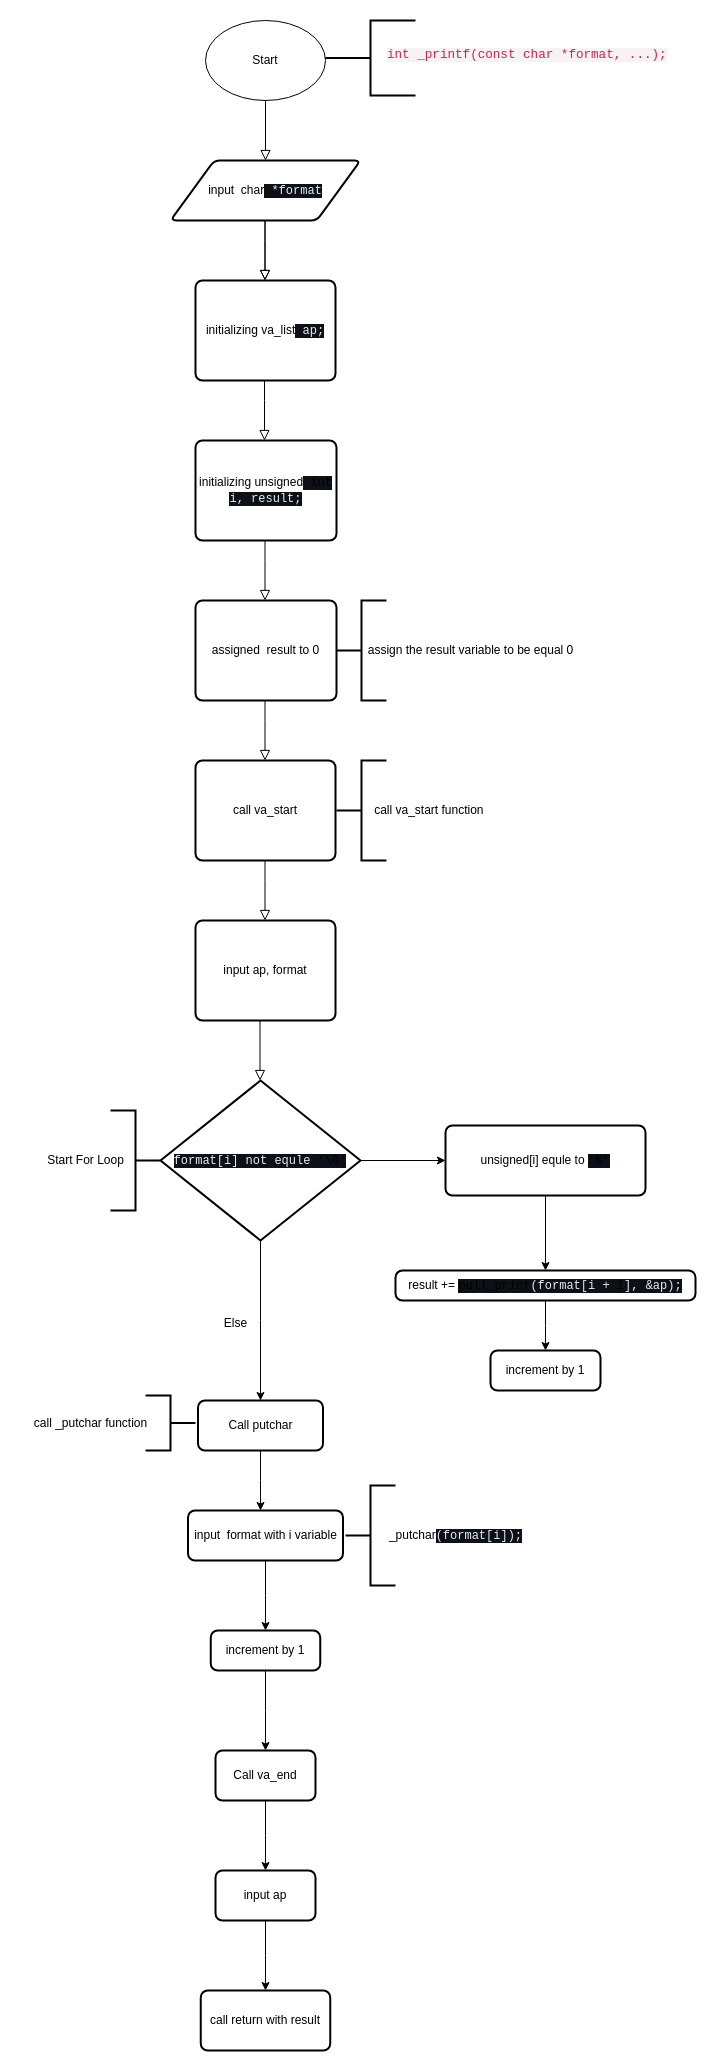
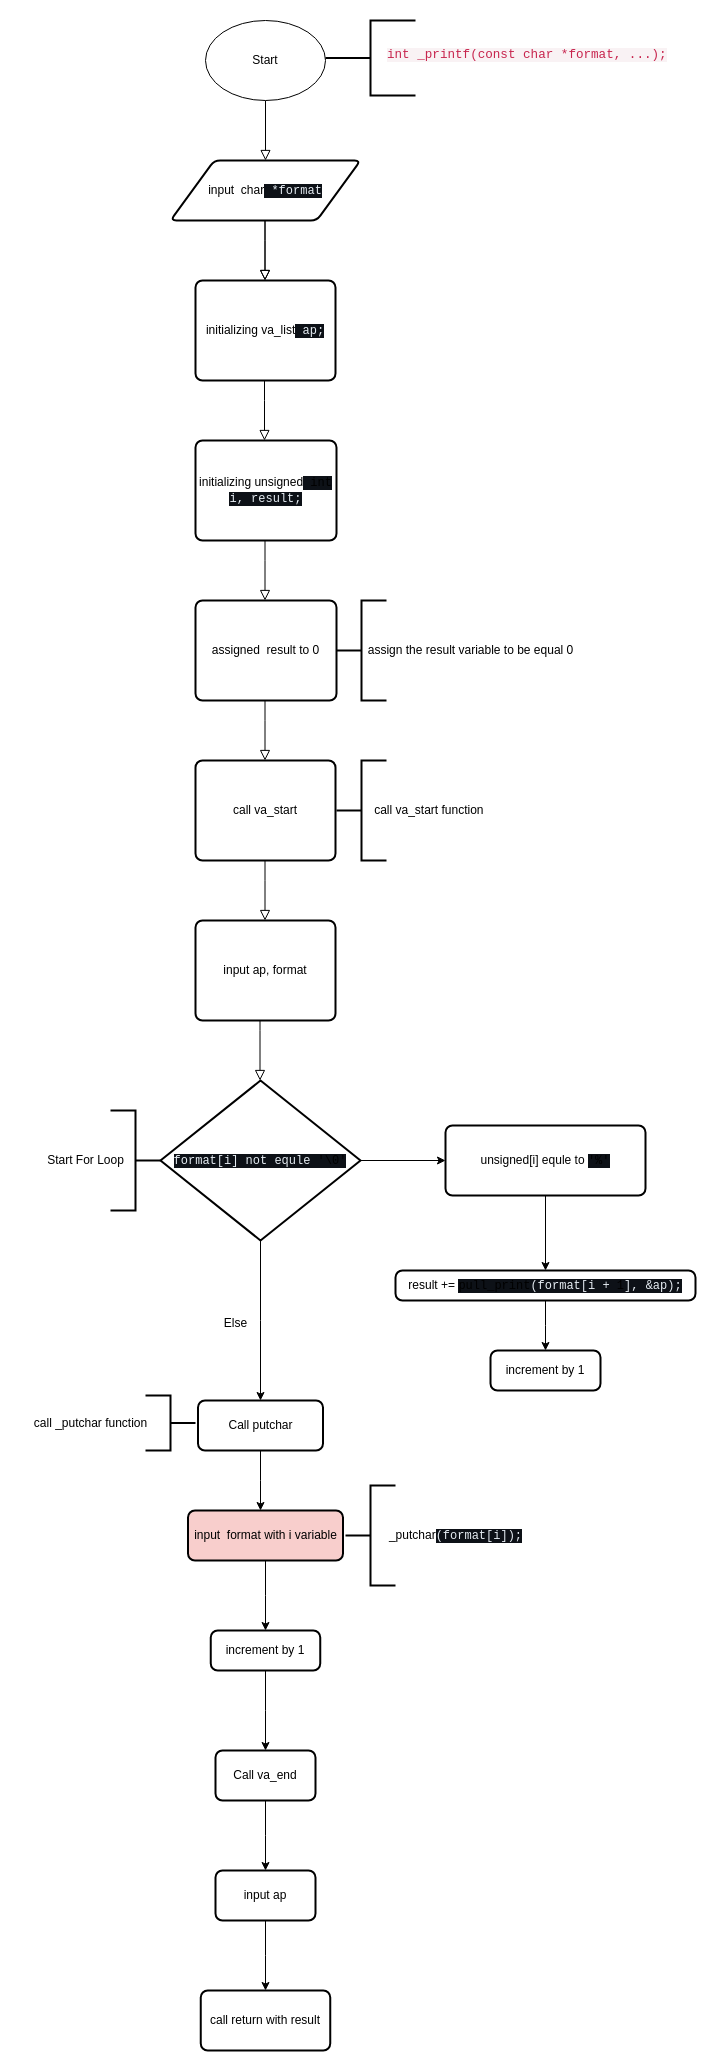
(266, 1536) -> (266, 1536)
